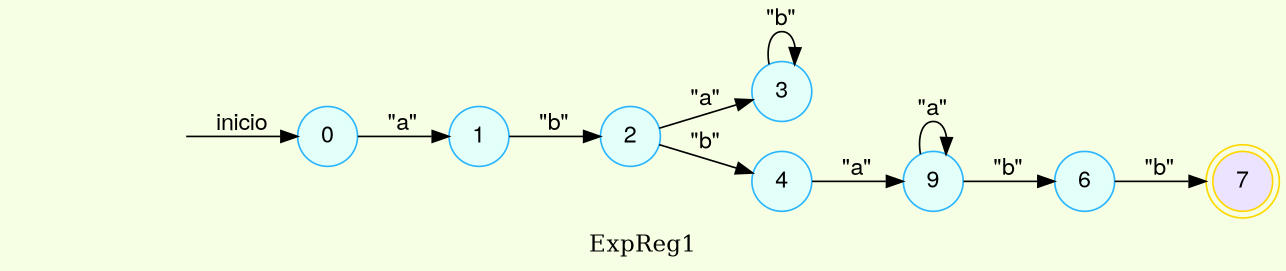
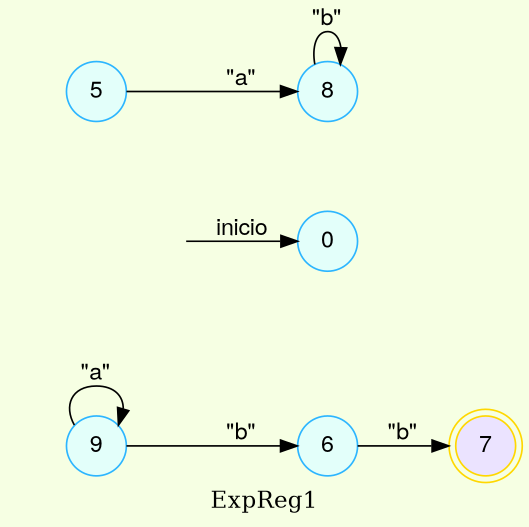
(782, 92) -> (328, 92)
(479, 136) -> none
(630, 136) -> (96, 92)
(782, 181) -> none
